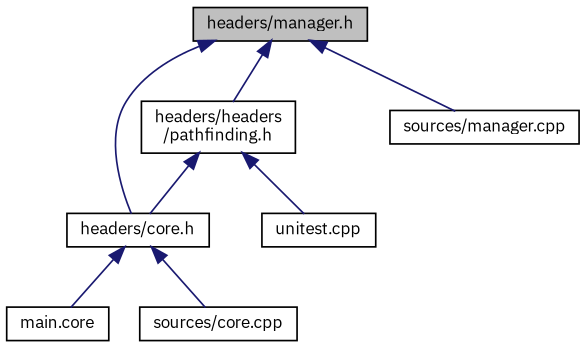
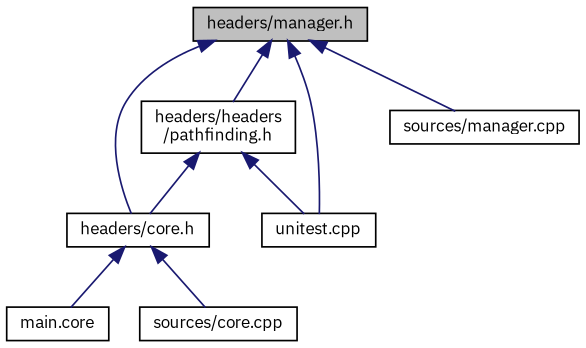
none -> (316, 133)
